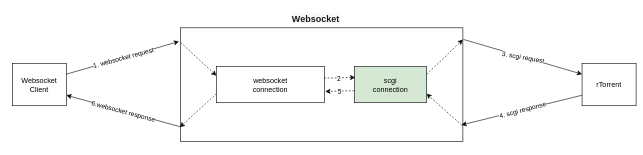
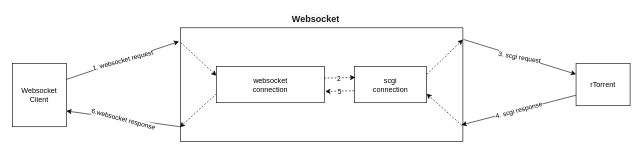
(39, 85) -> (39, 95)
(390, 85) -> (390, 85)
(609, 85) -> (603, 85)
